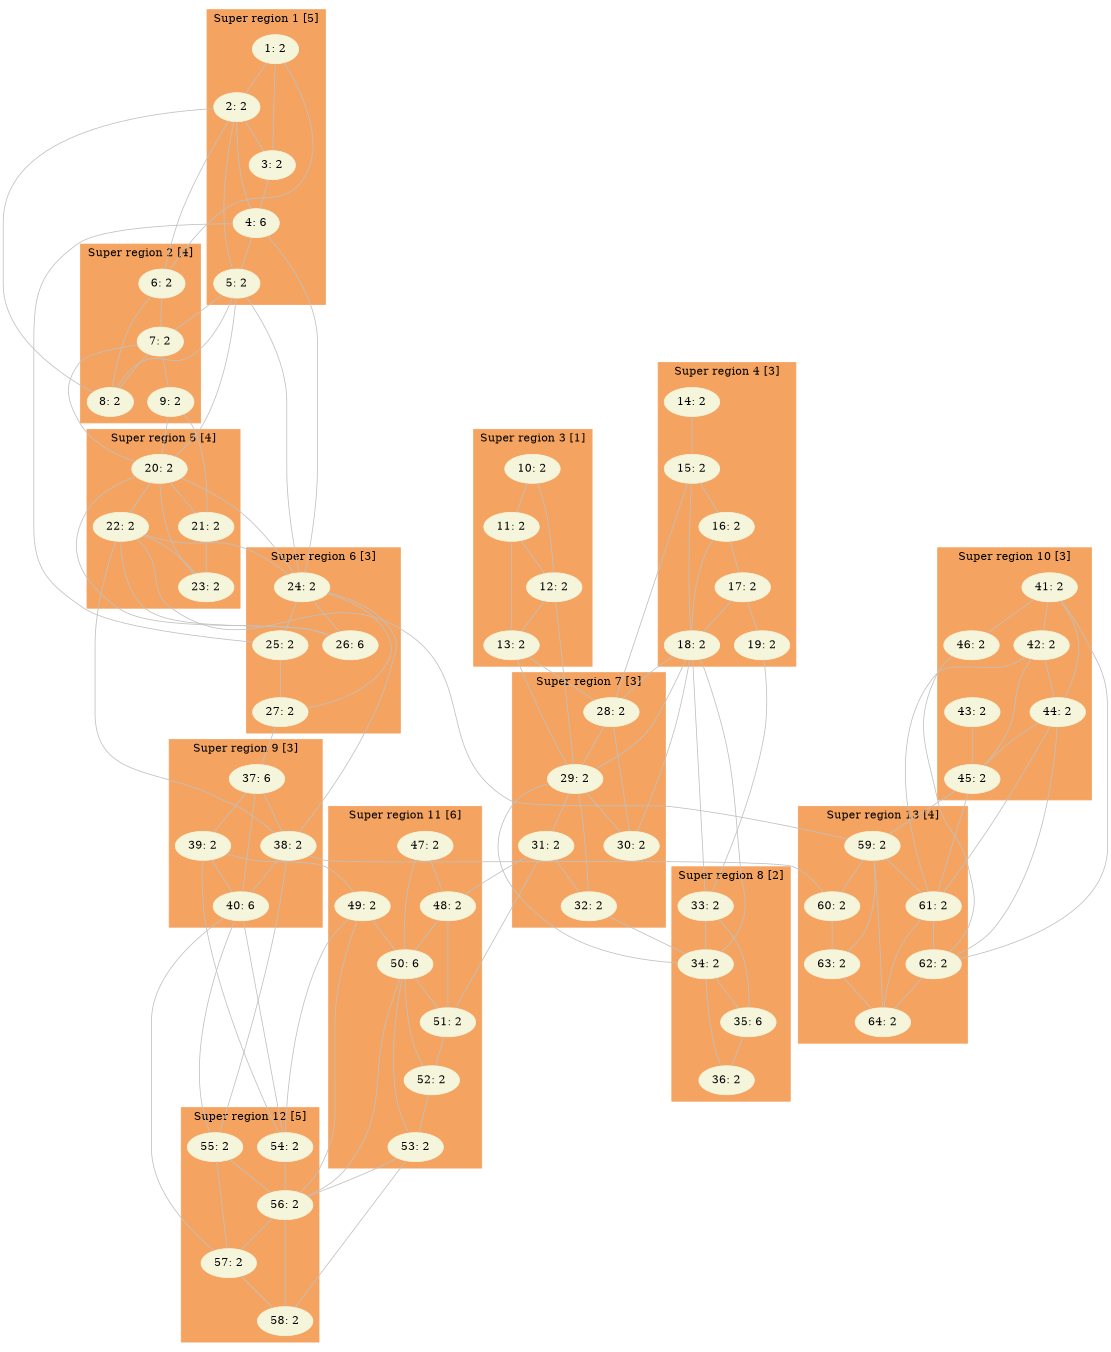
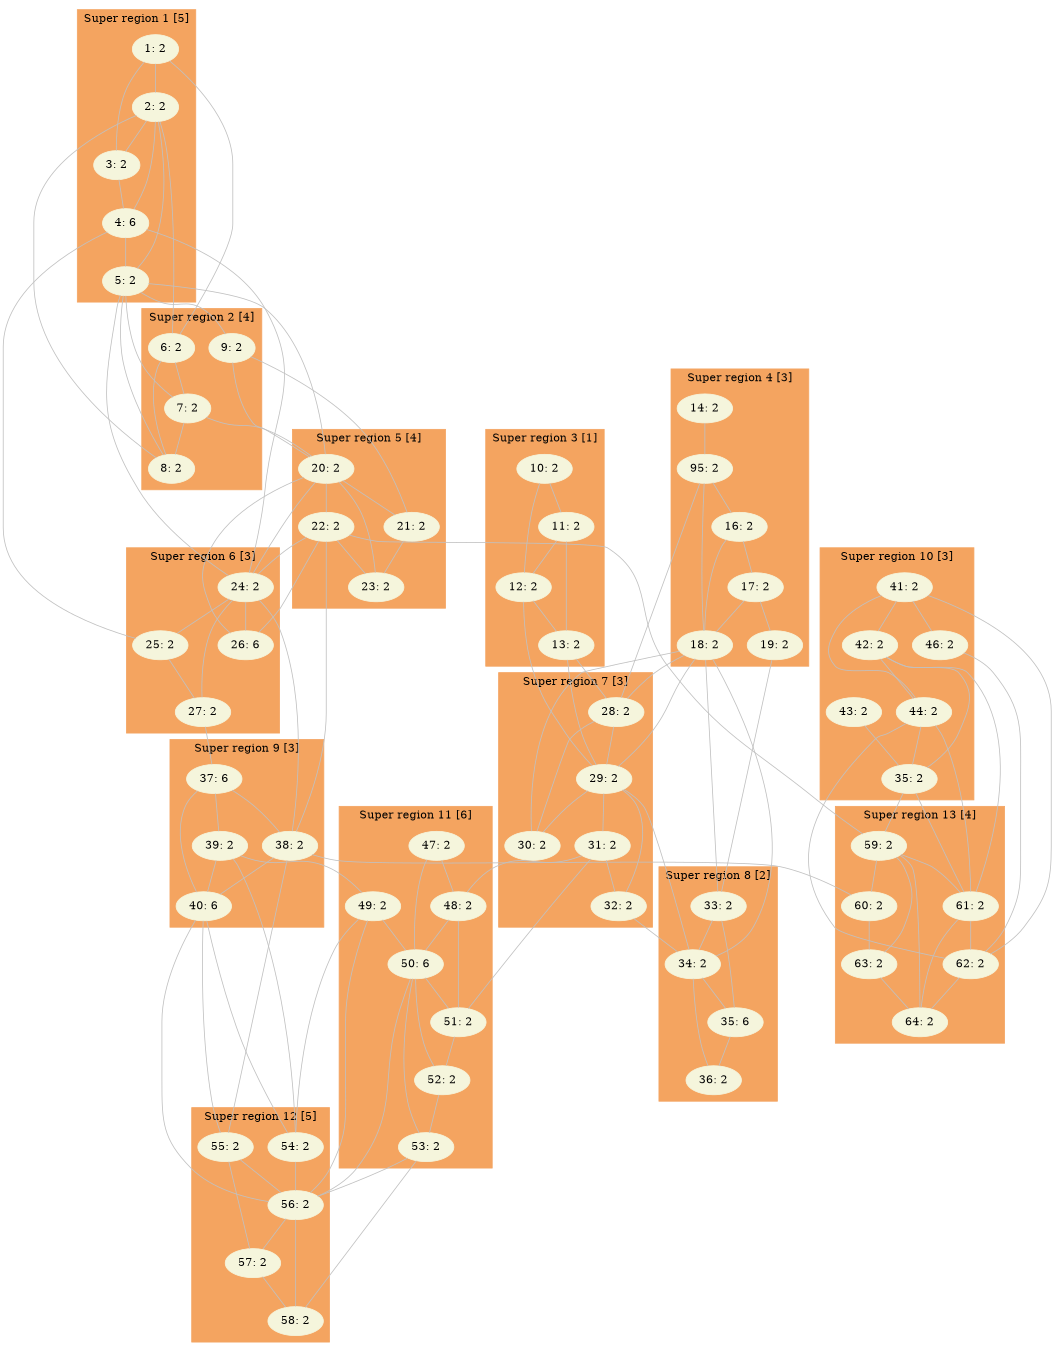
(166, 372) -> (210, 314)
(692, 469) -> (705, 469)
(972, 779) -> (909, 779)
(151, 1081) -> (162, 1088)
